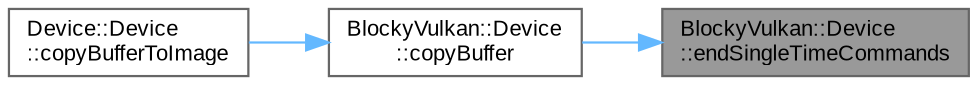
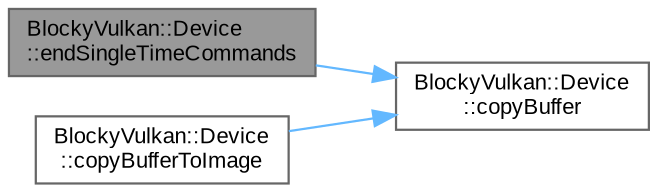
(129, 43) -> (162, 150)
(611, 43) -> (345, 70)
